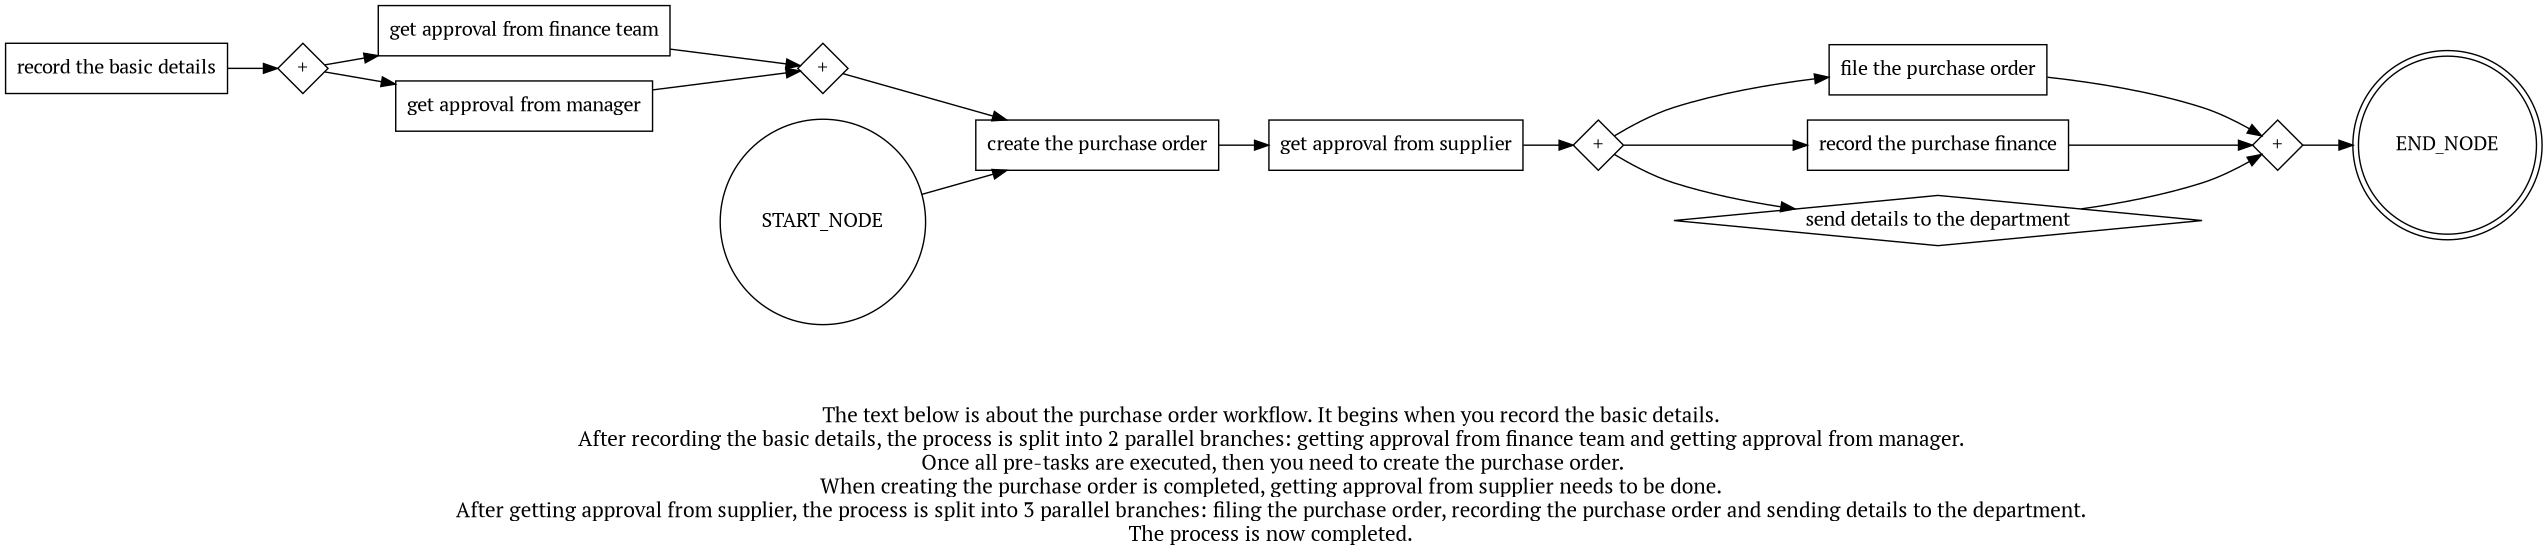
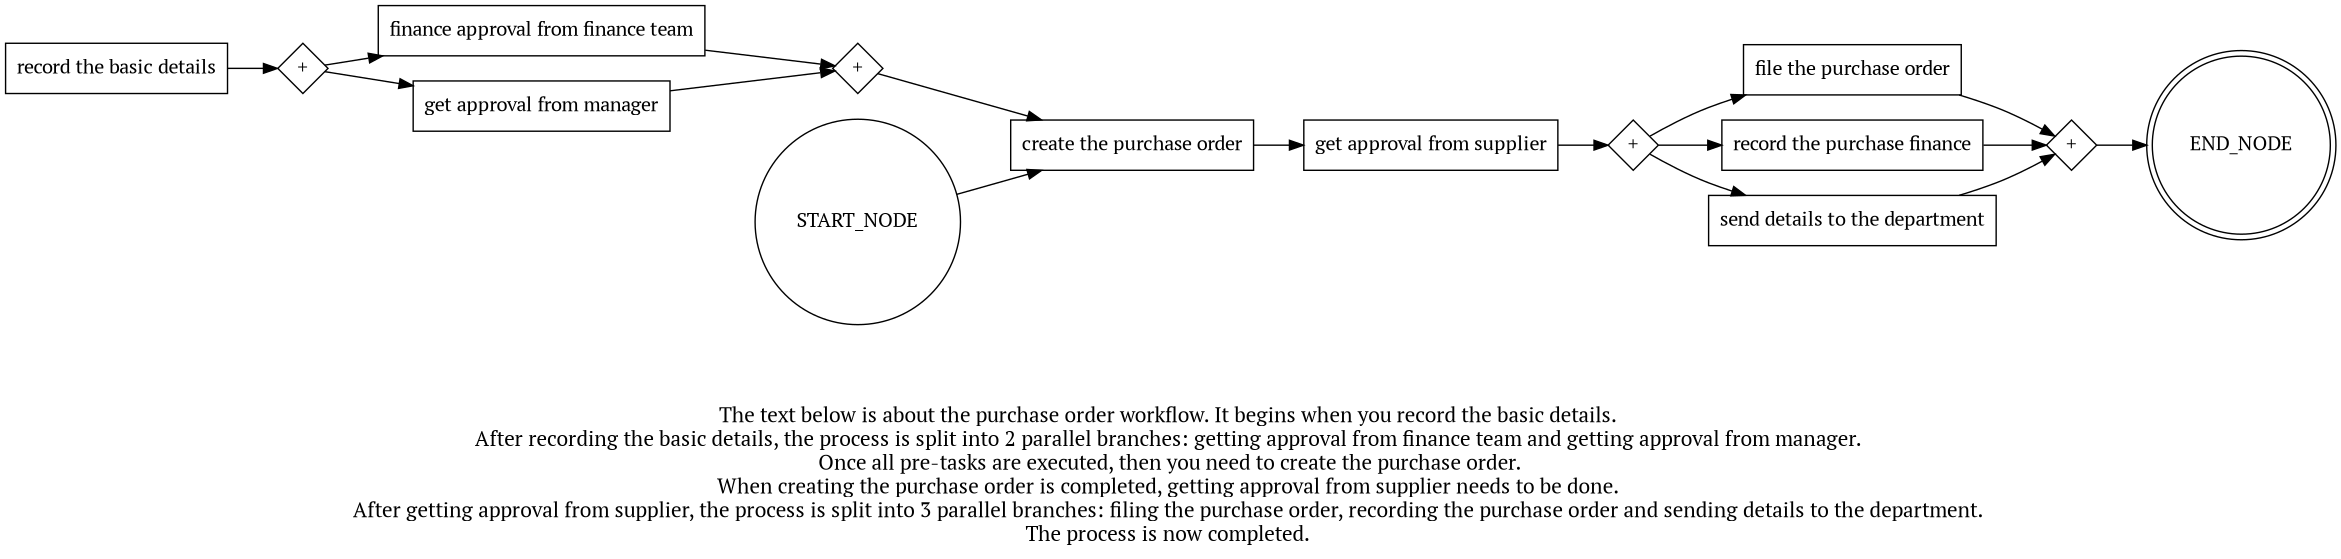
(524, 31) -> (542, 31)
(1938, 221) -> (1852, 221)
